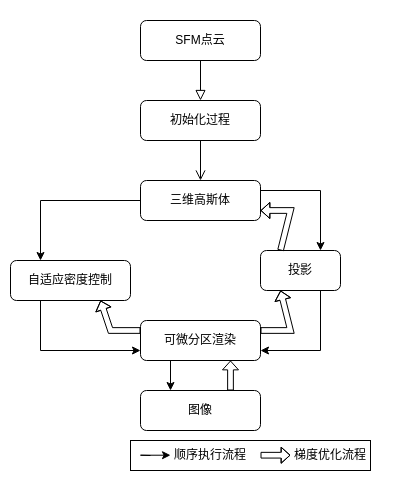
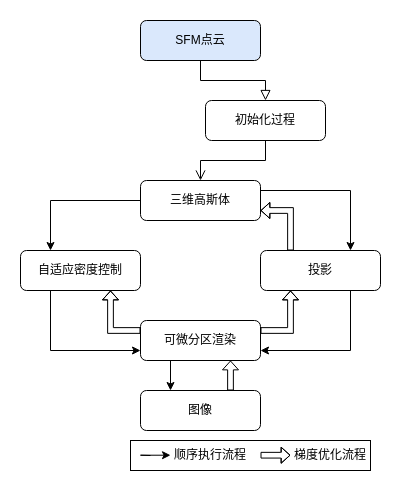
(201, 41) -> (201, 41)
(201, 121) -> (266, 121)
(301, 271) -> (321, 271)
(71, 281) -> (81, 271)
